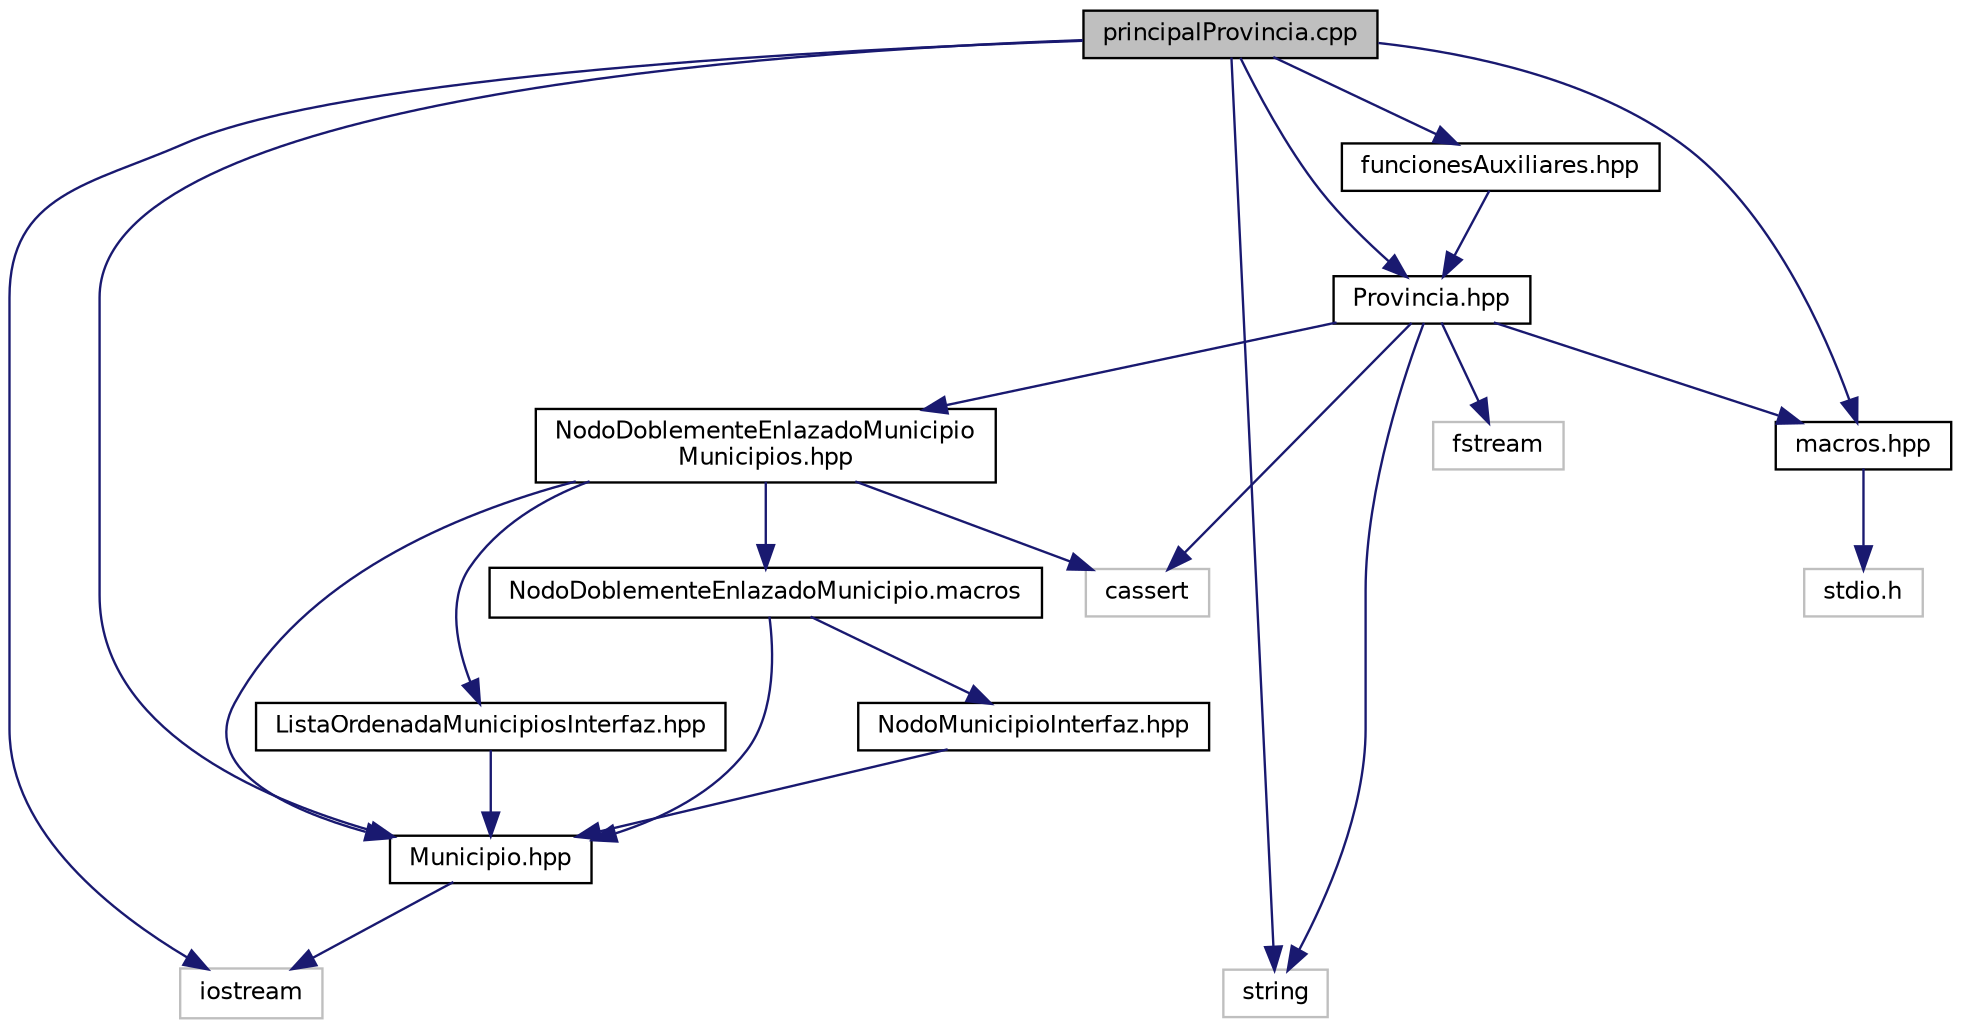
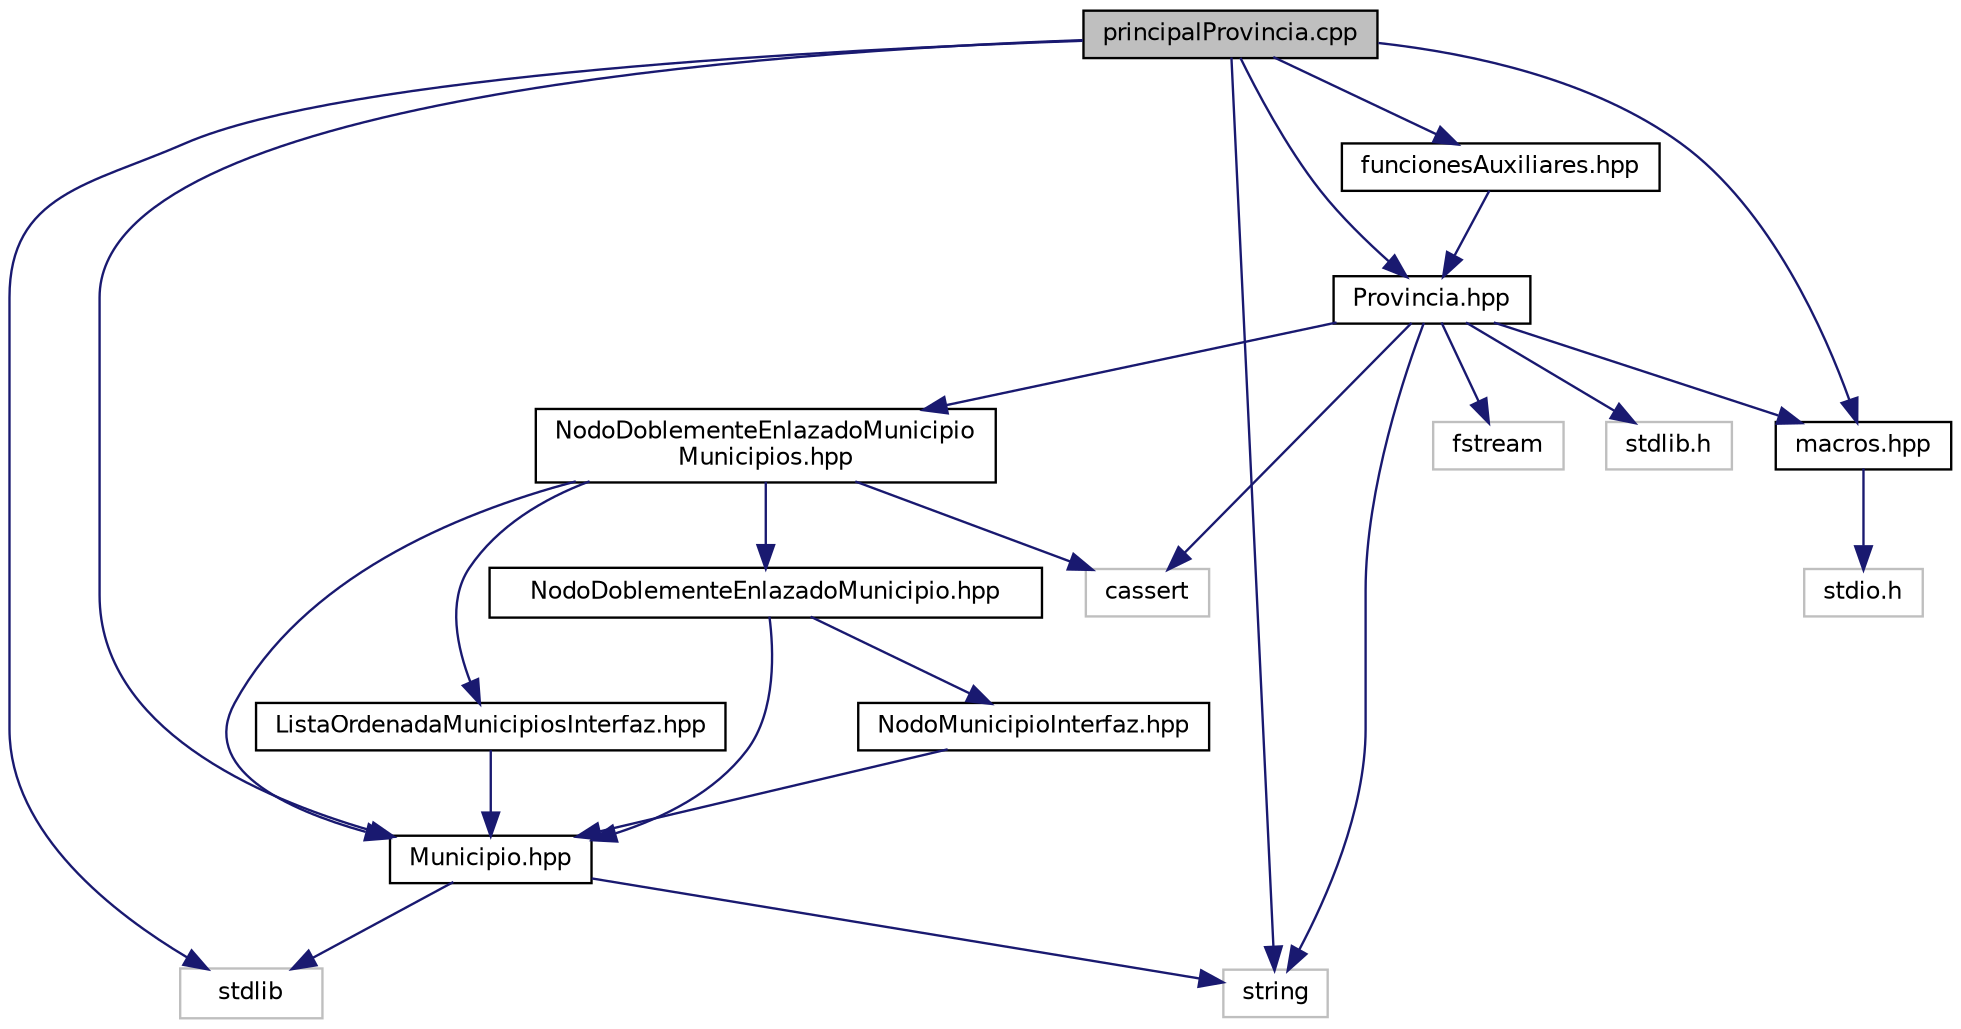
none -> (1669, 446)
(766, 593) -> (766, 593)
none -> (896, 928)
(251, 993) -> (251, 993)
